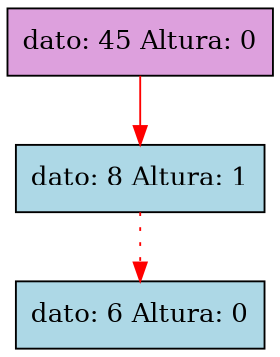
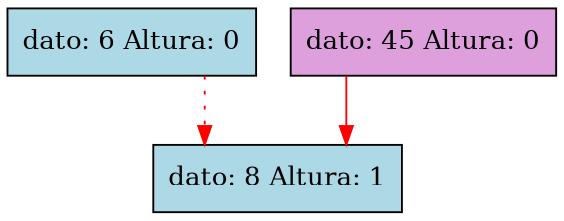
(140, 237) -> (205, 101)
